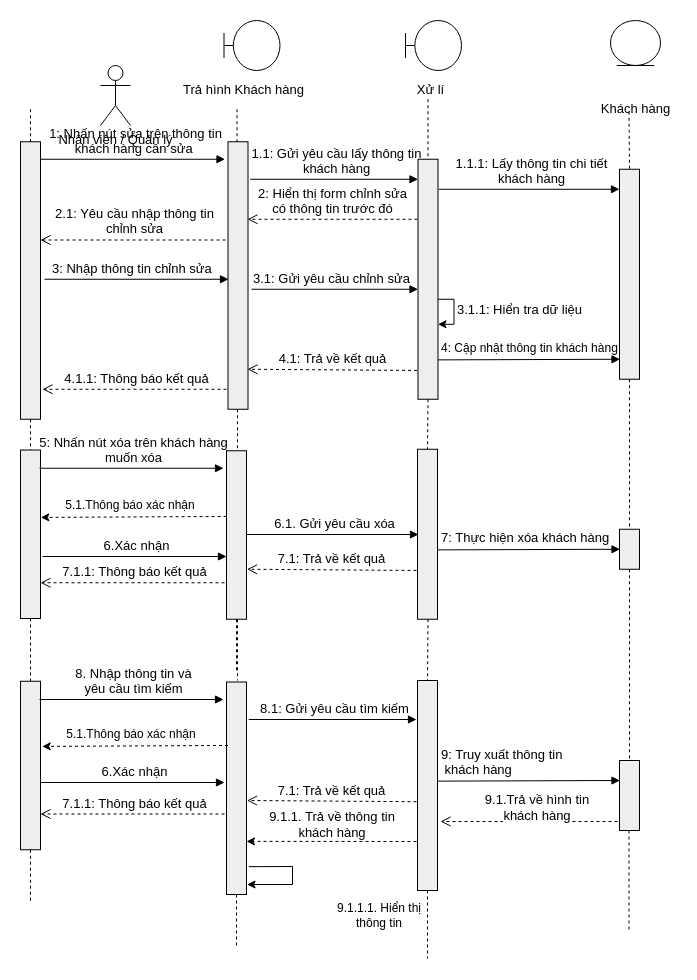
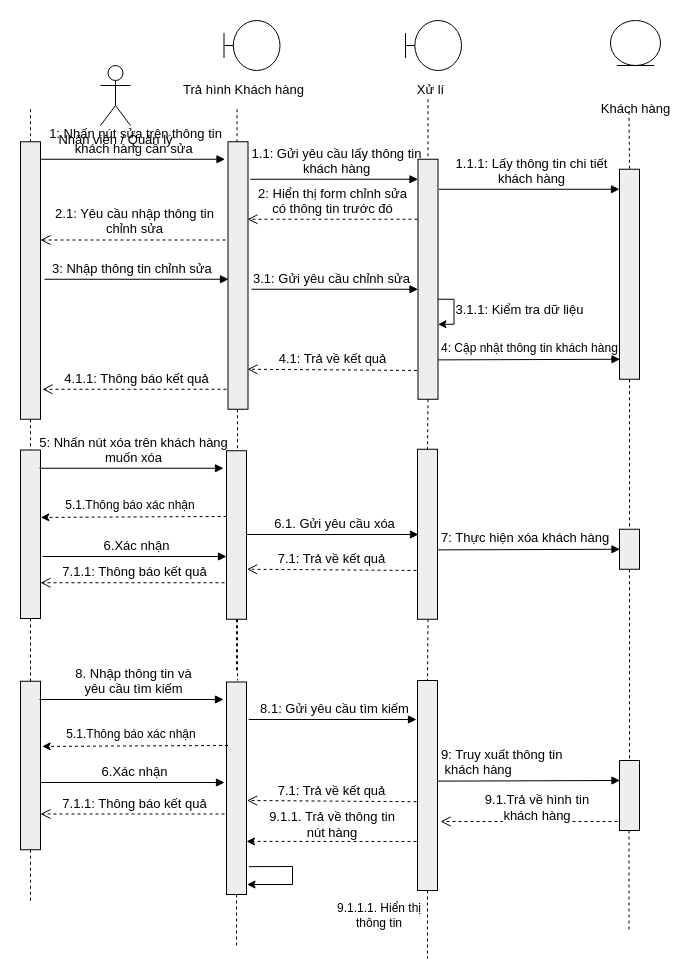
(520, 310) -> (520, 310)
(333, 824) -> (333, 824)
